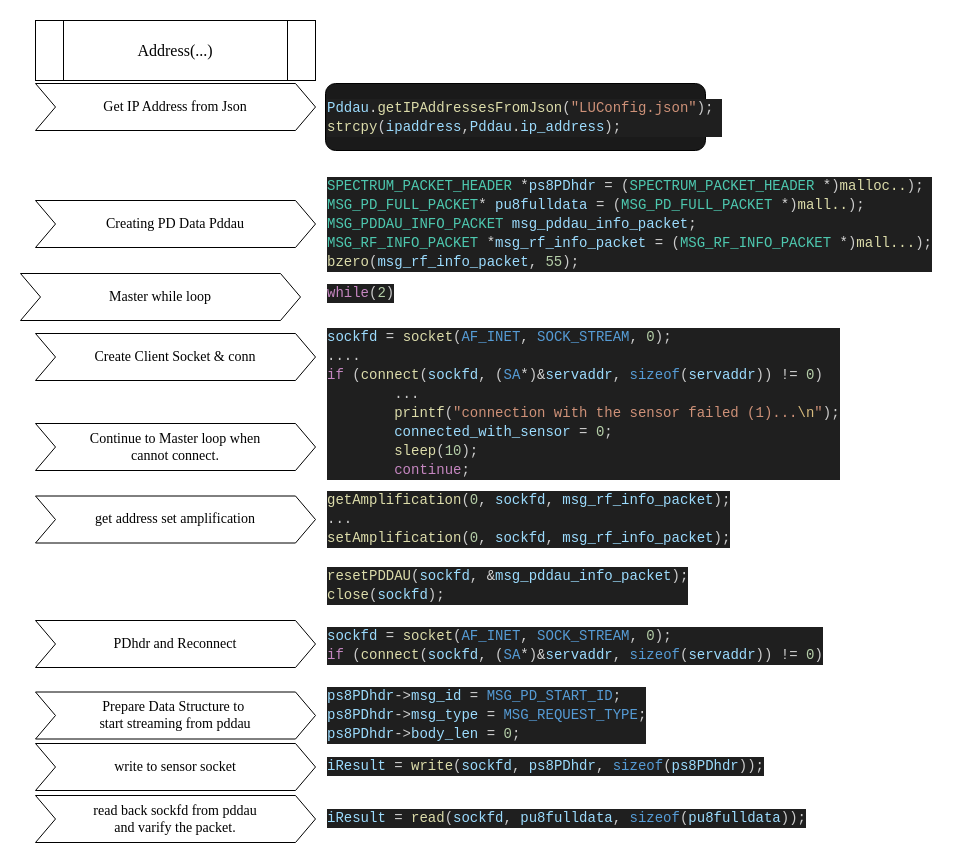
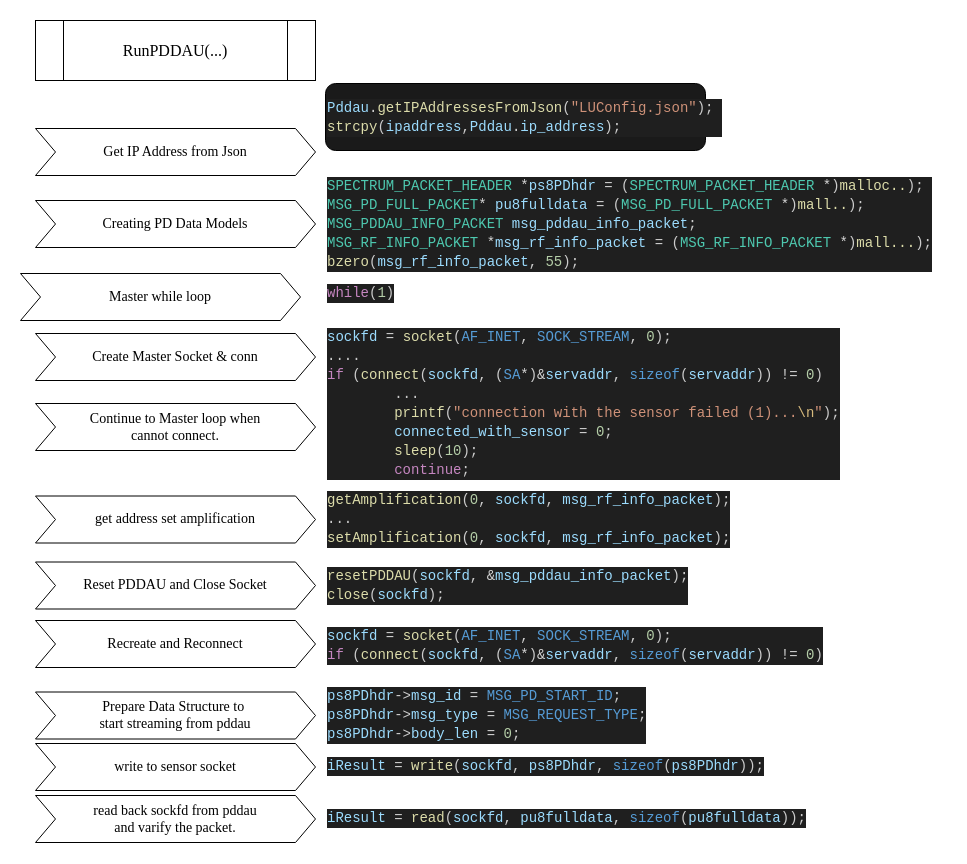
(176, 51) -> (176, 51)
(176, 107) -> (176, 152)
(176, 225) -> (176, 225)
(351, 292) -> (351, 292)
(176, 358) -> (176, 358)
(176, 447) -> (176, 427)
none -> (176, 586)
(176, 645) -> (176, 645)
